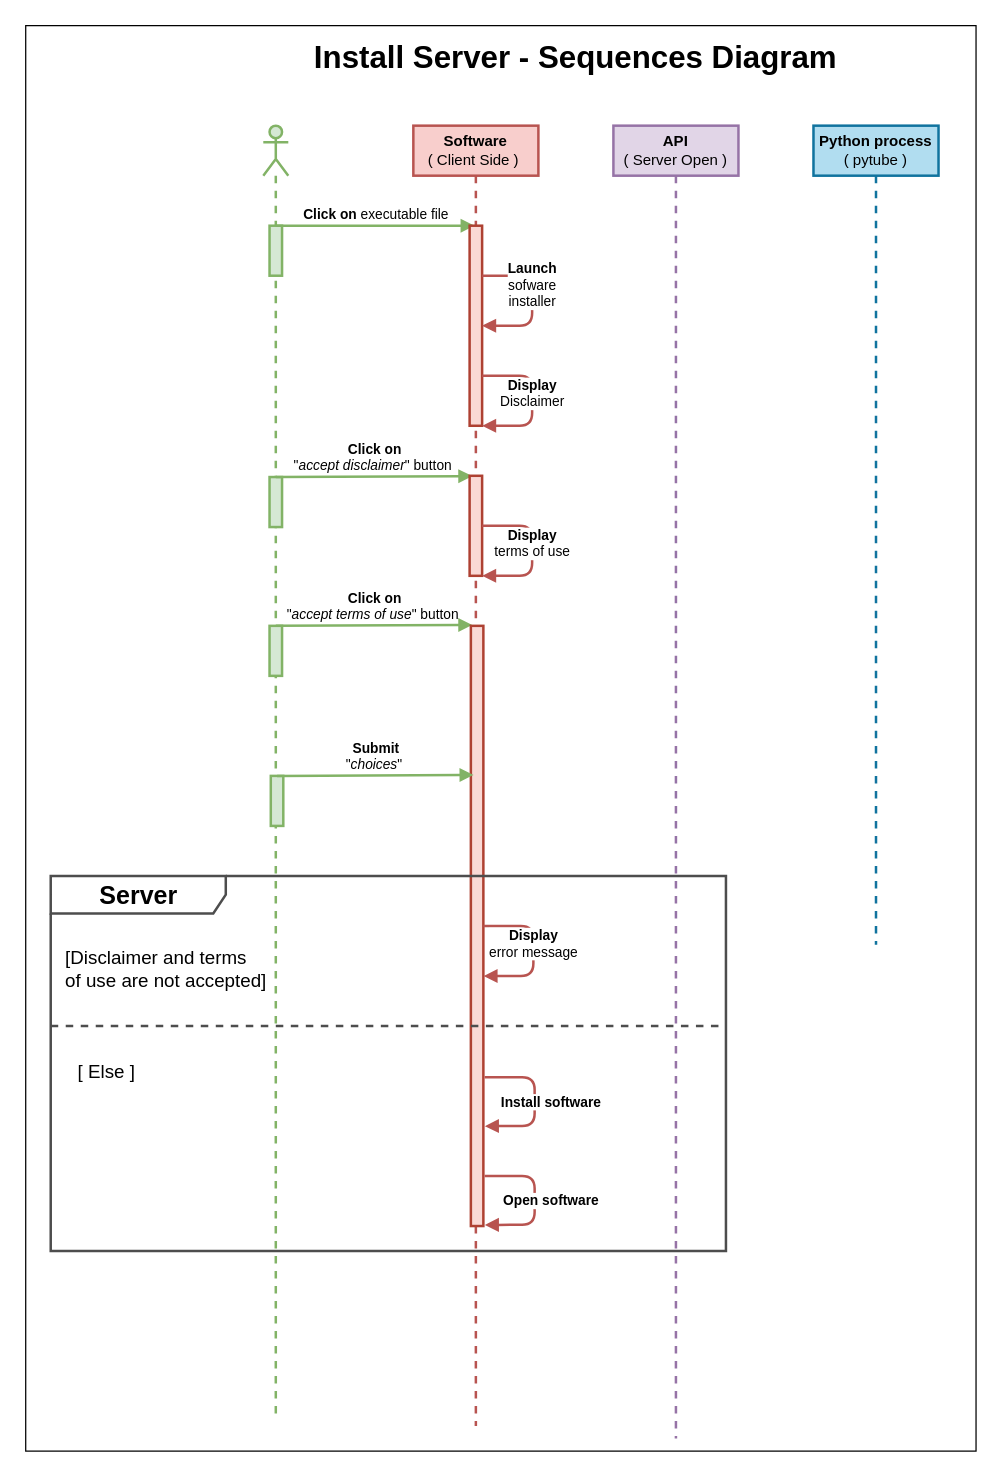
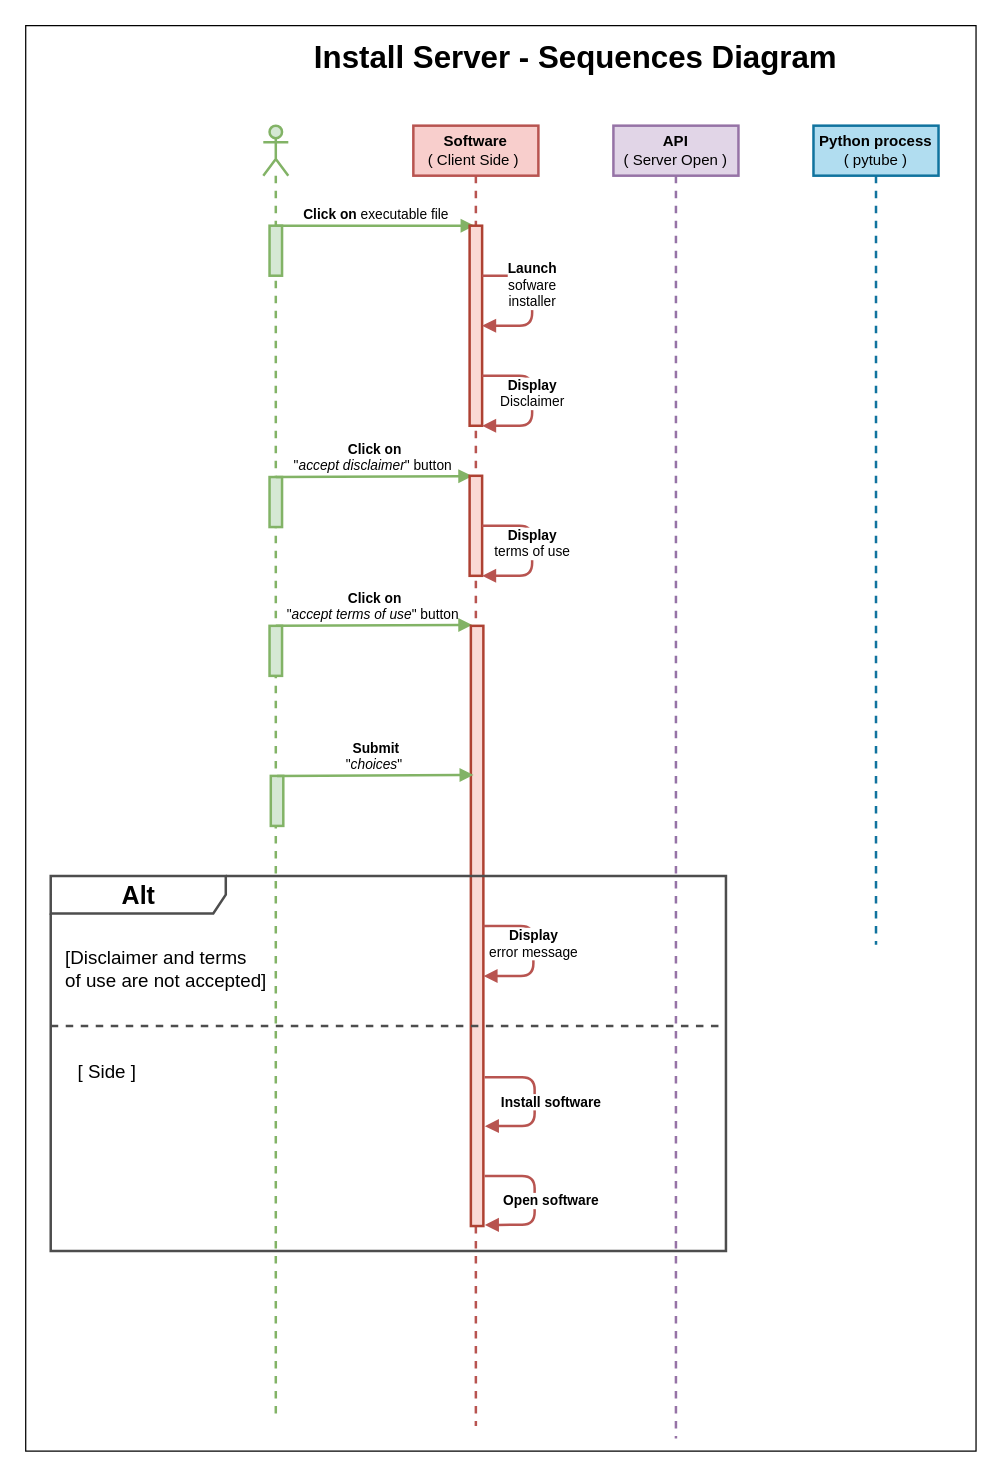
(139, 894) -> (139, 894)
(112, 1071) -> (112, 1071)
